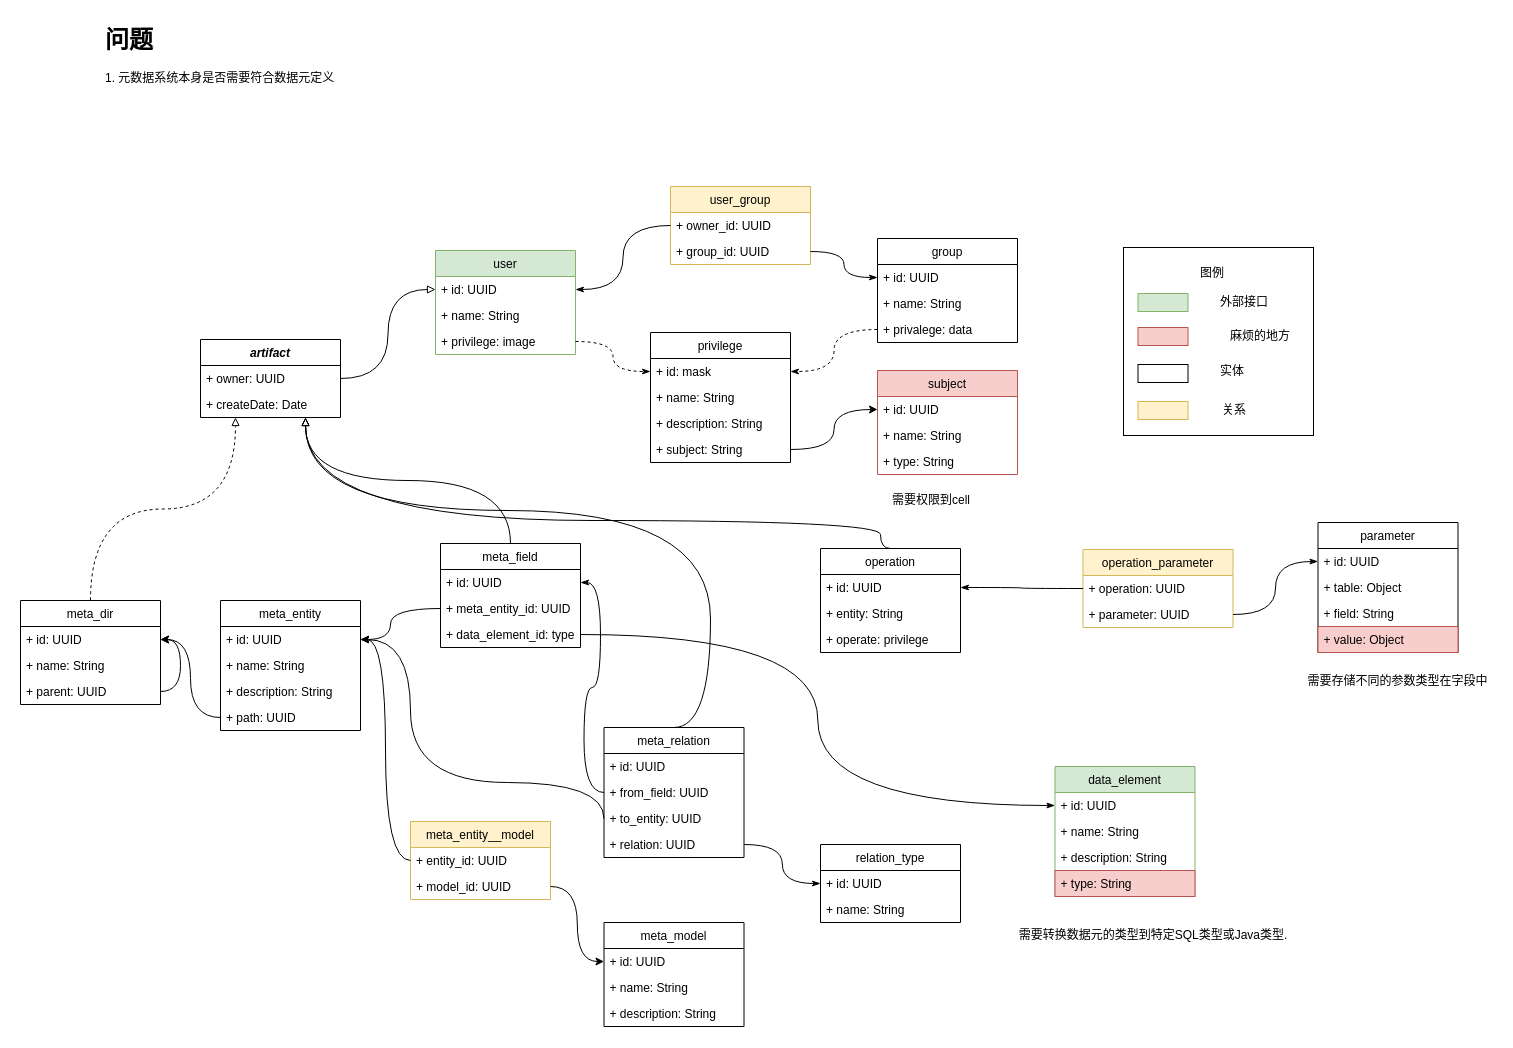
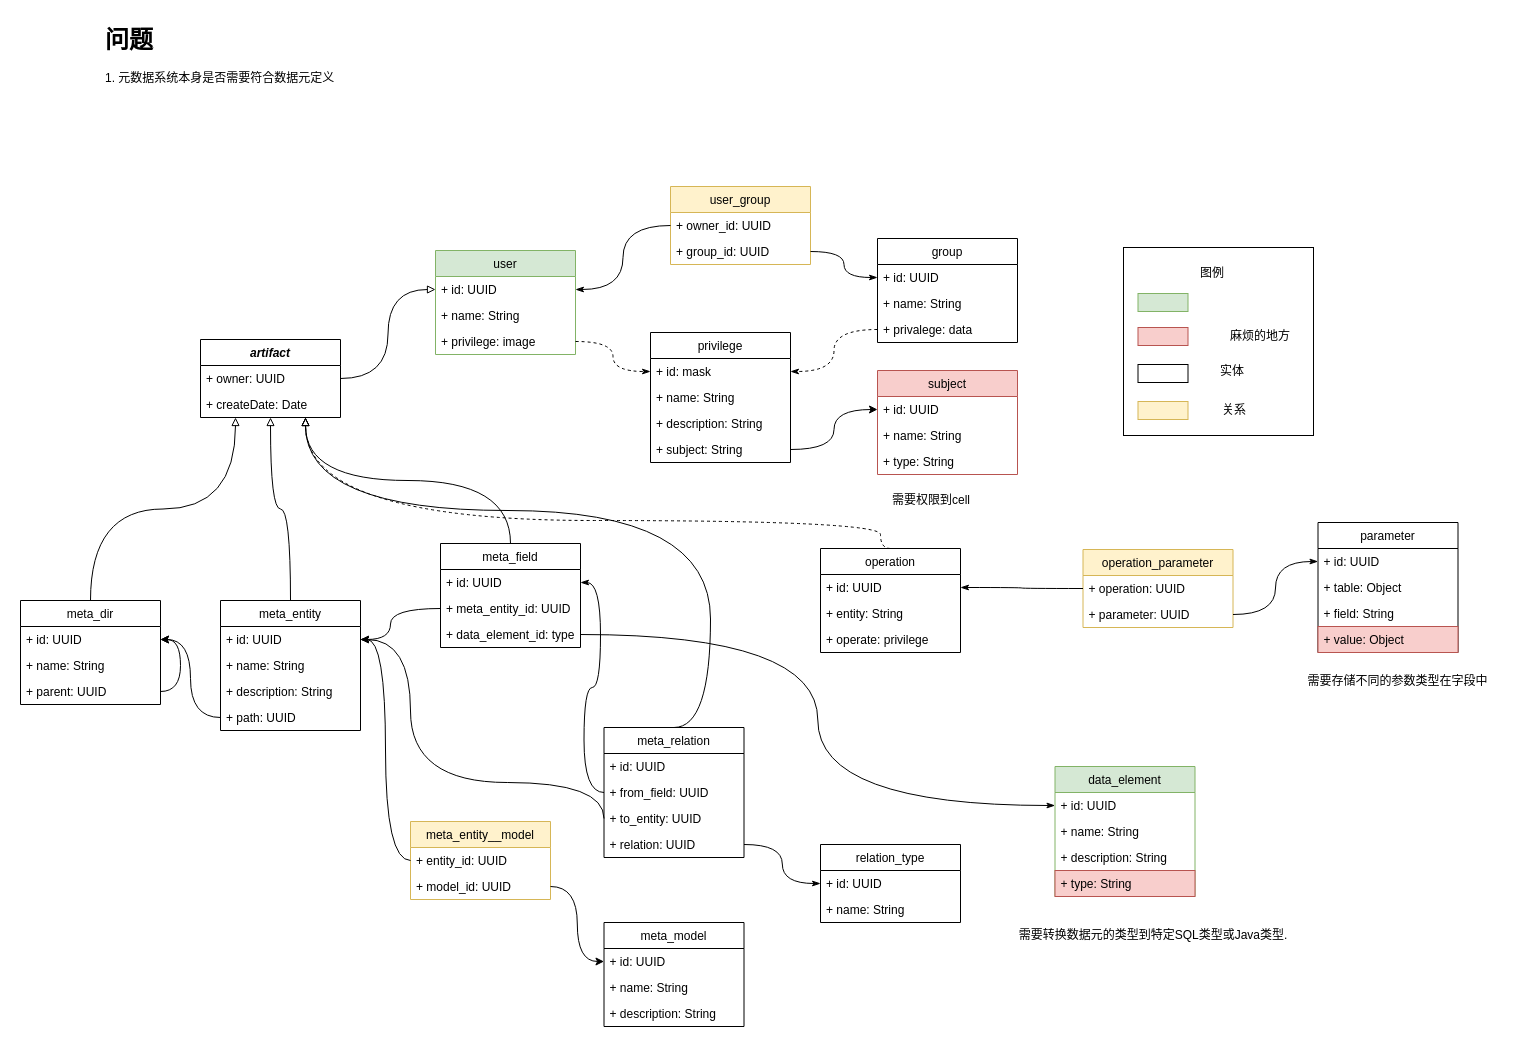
(1248, 303) -> none
(161, 509) -> (161, 509)
none -> (283, 511)
(754, 522) -> (754, 522)
